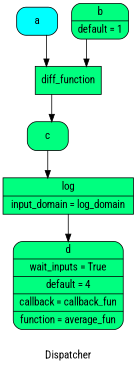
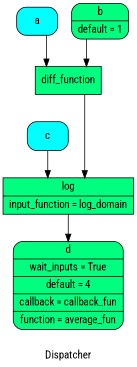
(52, 104) -> (85, 132)
(48, 136) -> (48, 136)
(68, 205) -> (68, 205)
